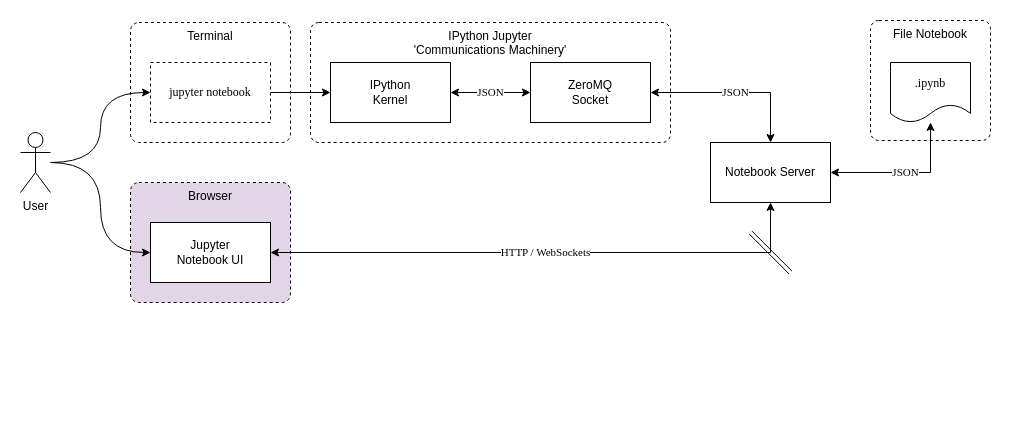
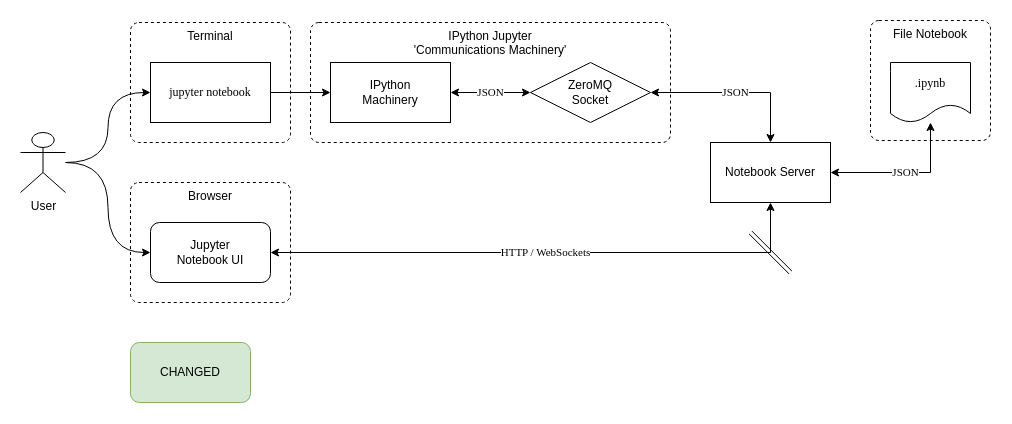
(211, 93) -> (211, 93)
(391, 93) -> (391, 93)
(591, 93) -> (591, 93)
(36, 163) -> (43, 163)
(211, 197) -> (211, 197)
(211, 253) -> (211, 253)
none -> (191, 373)
